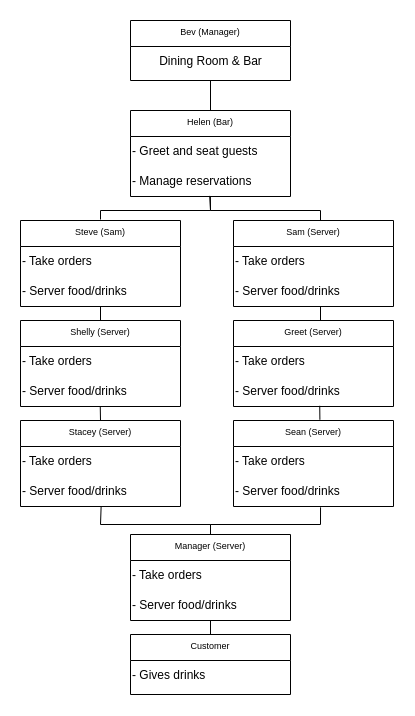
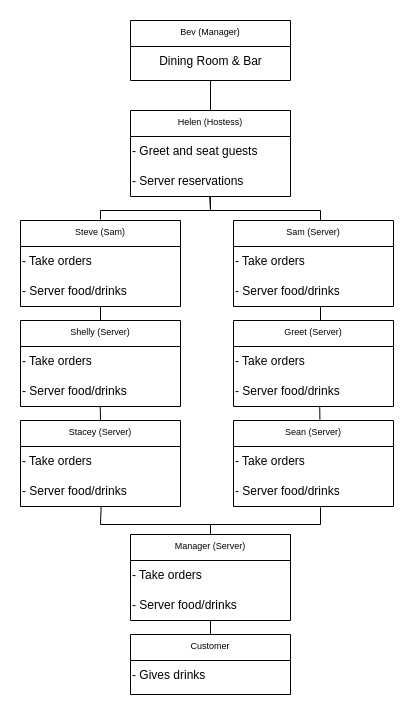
(210, 122) -> (210, 122)
(198, 182) -> (198, 182)
